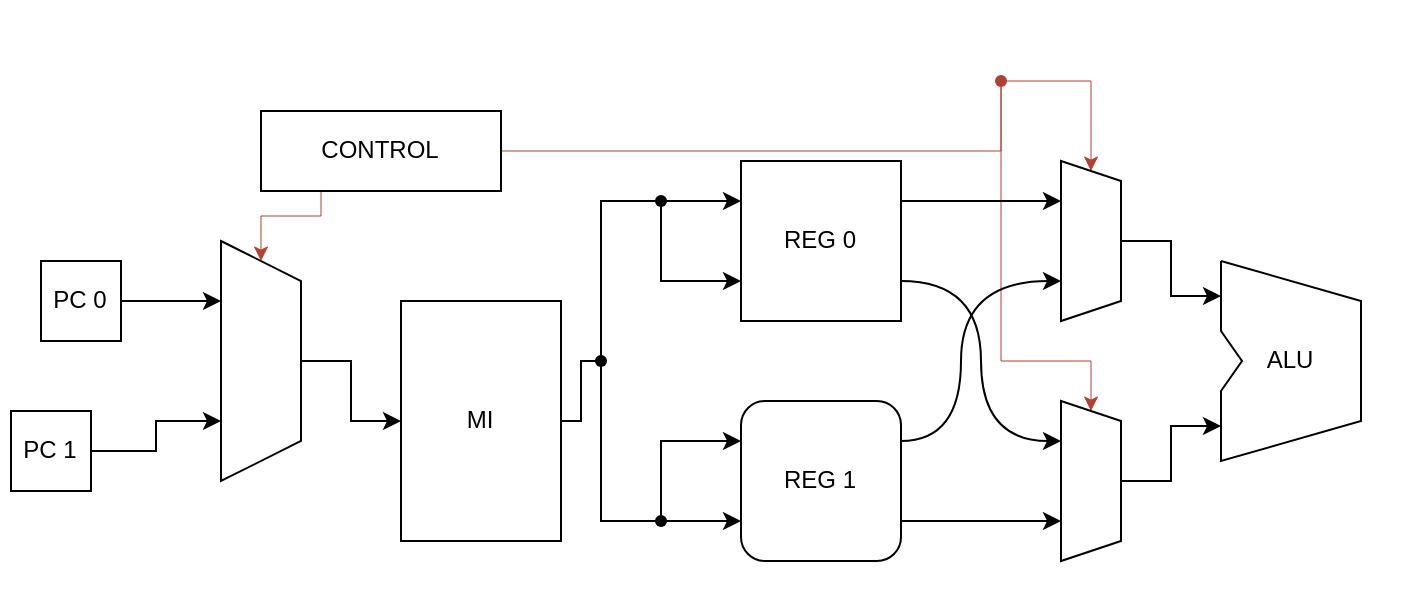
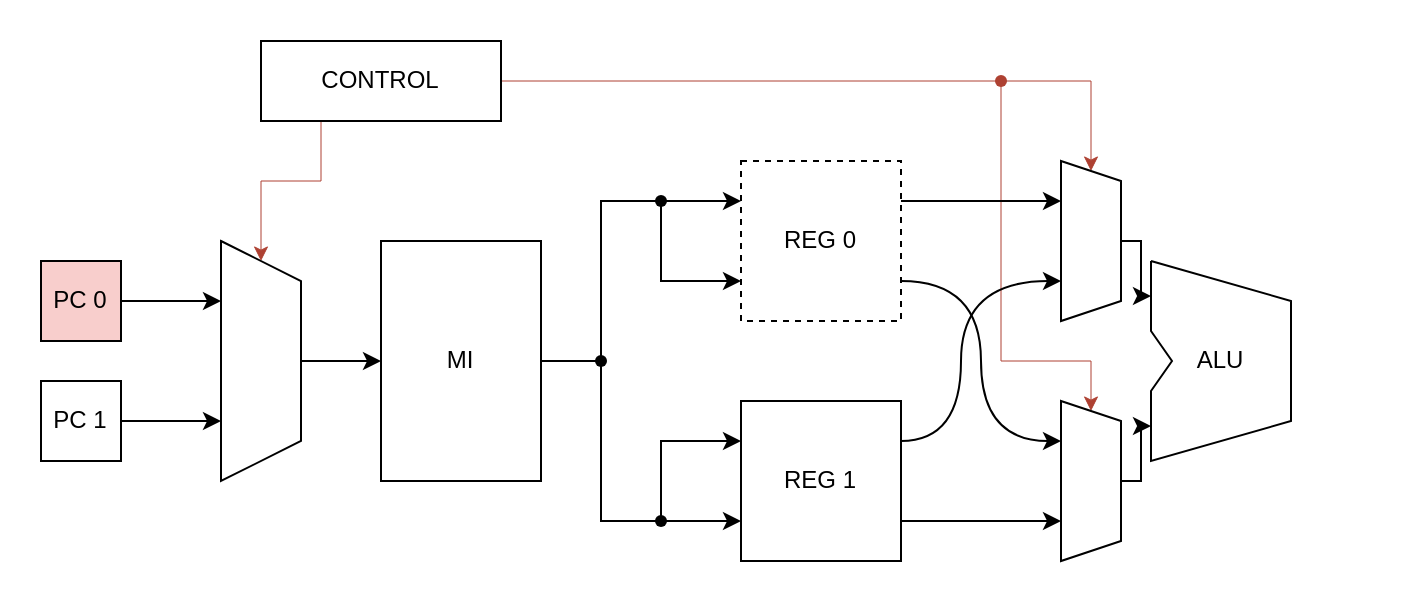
(381, 151) -> (381, 81)
(821, 241) -> (821, 241)
(81, 301) -> (81, 301)
(1291, 361) -> (1221, 361)
(481, 421) -> (461, 361)
(51, 451) -> (81, 421)
(821, 481) -> (821, 481)
